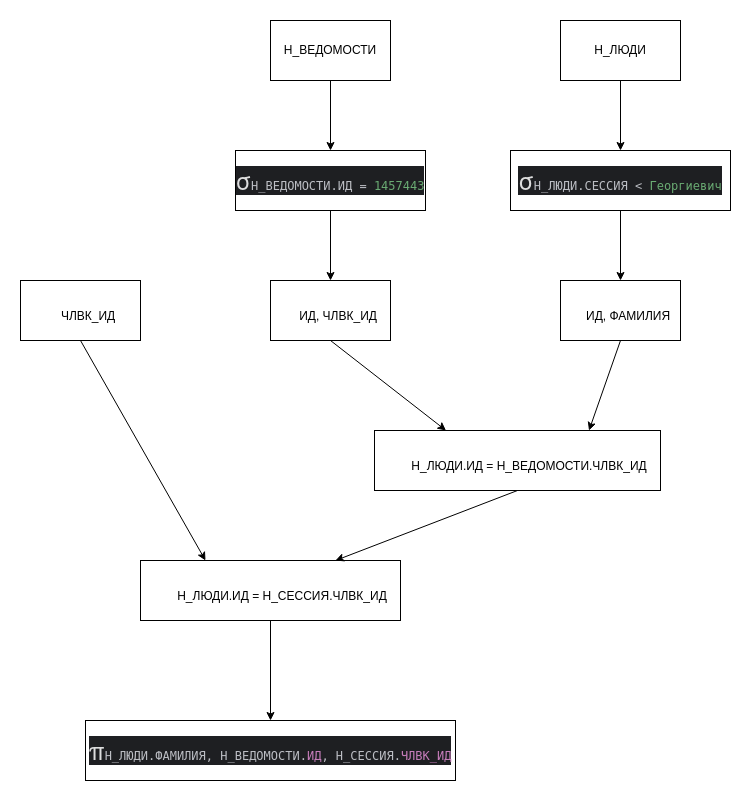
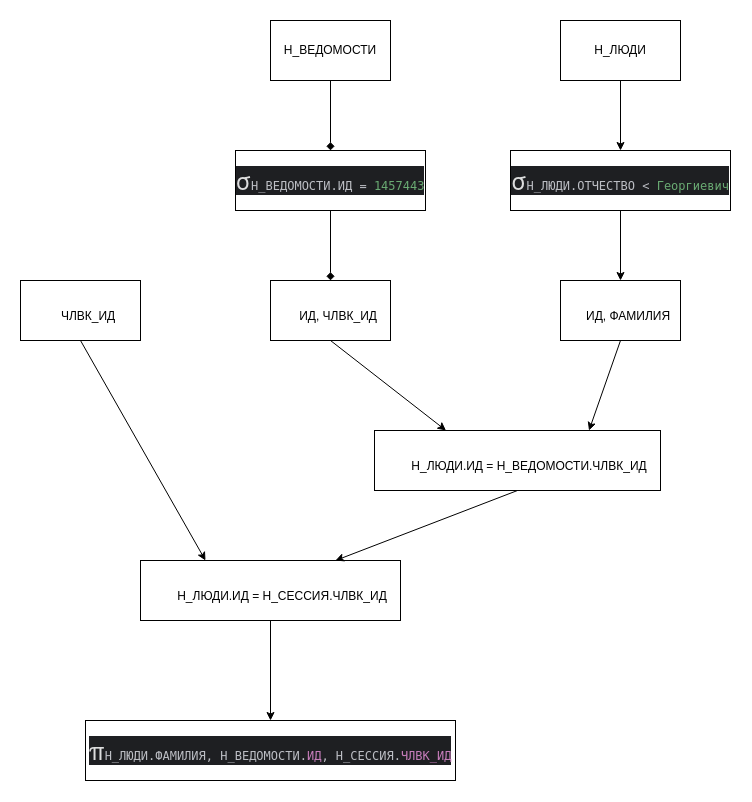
(331, 142) -> (331, 142)
(621, 181) -> (621, 181)
(331, 272) -> (331, 272)
